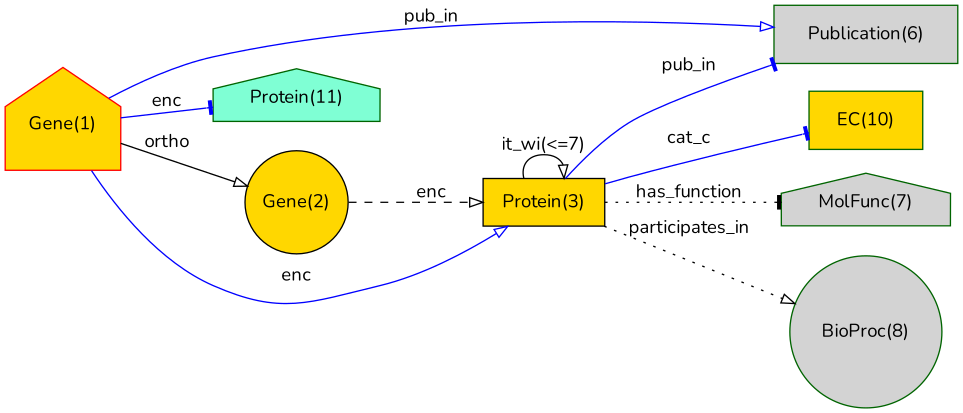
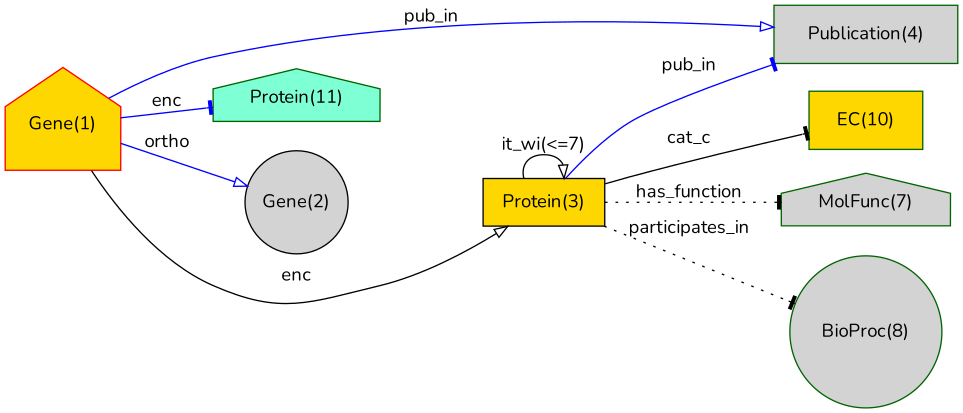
(866, 34) -> (866, 34)
(703, 158) -> (703, 158)
(178, 163) -> (178, 163)
(297, 202) -> (297, 202)
(409, 202) -> none
(696, 264) -> (696, 264)
(275, 303) -> (275, 303)
